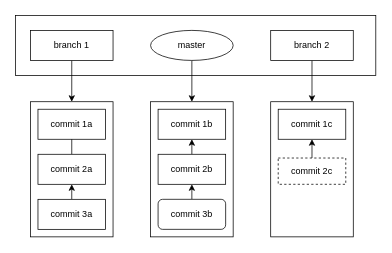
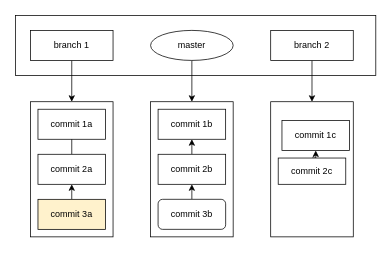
(312, 124) -> (315, 135)
(312, 171) -> (312, 171)
(72, 214) -> (72, 214)
